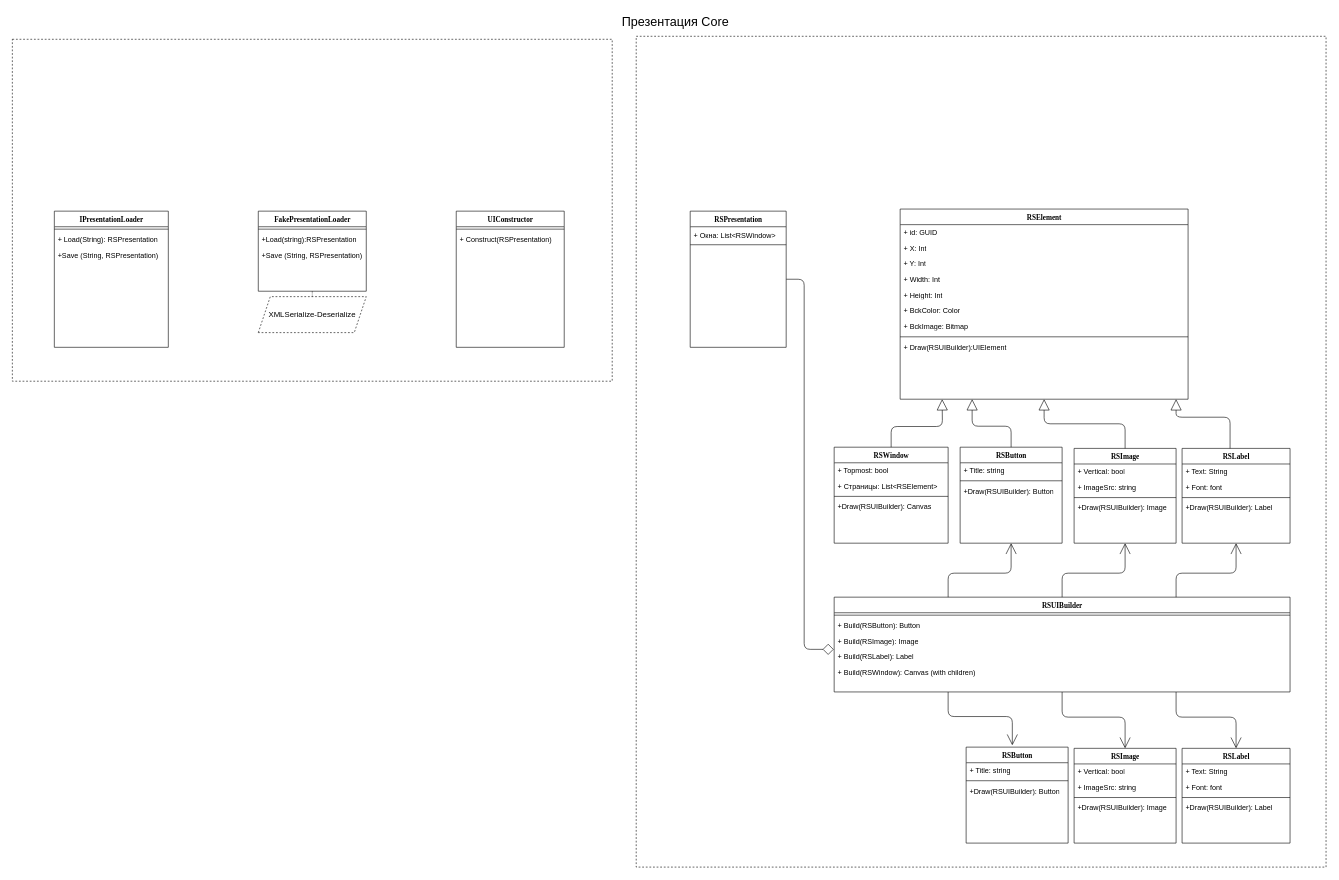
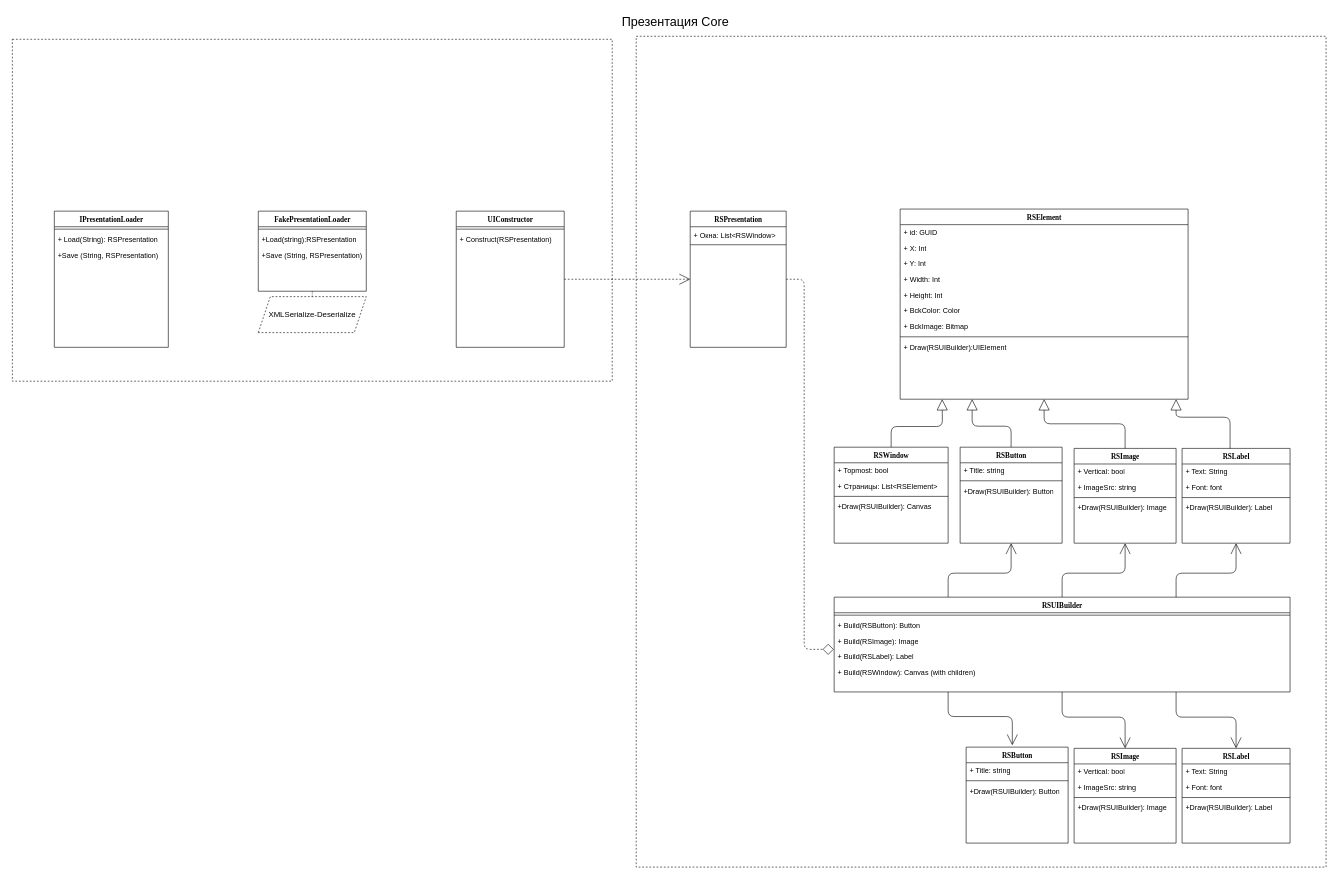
none -> (627, 279)
(804, 463) -> (804, 463)
